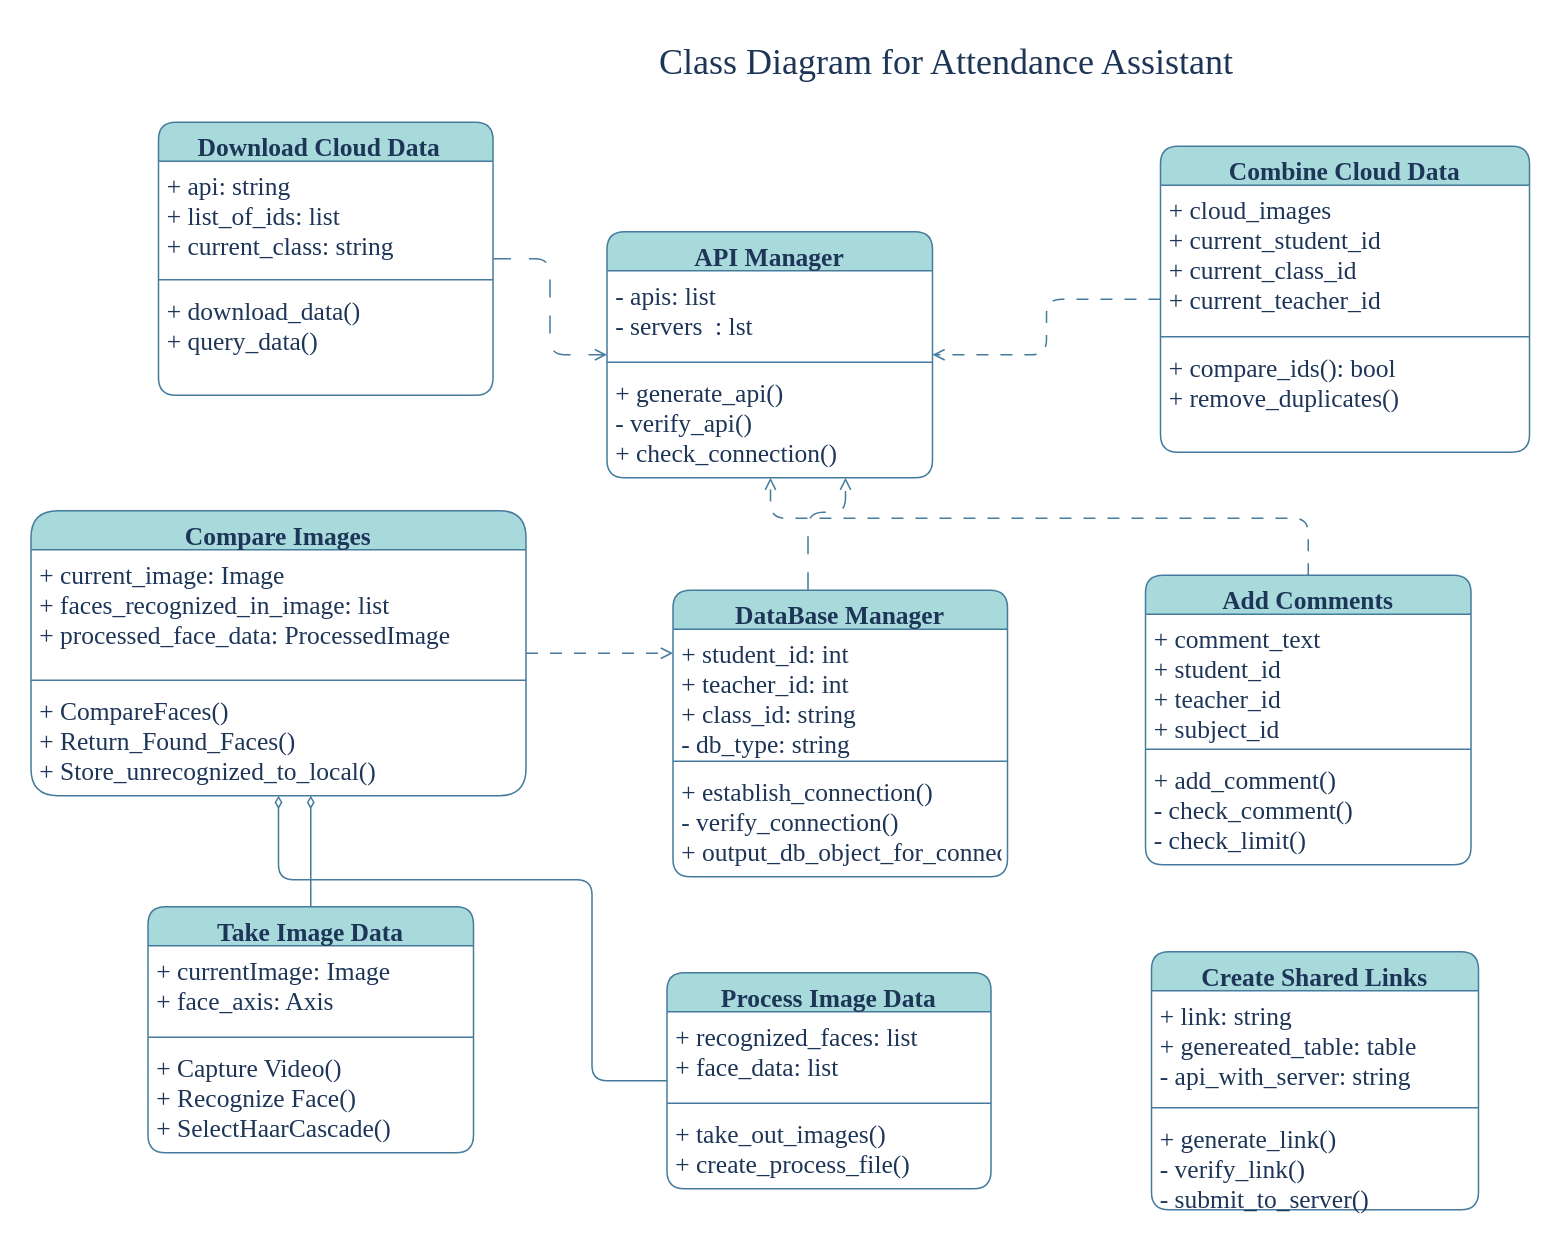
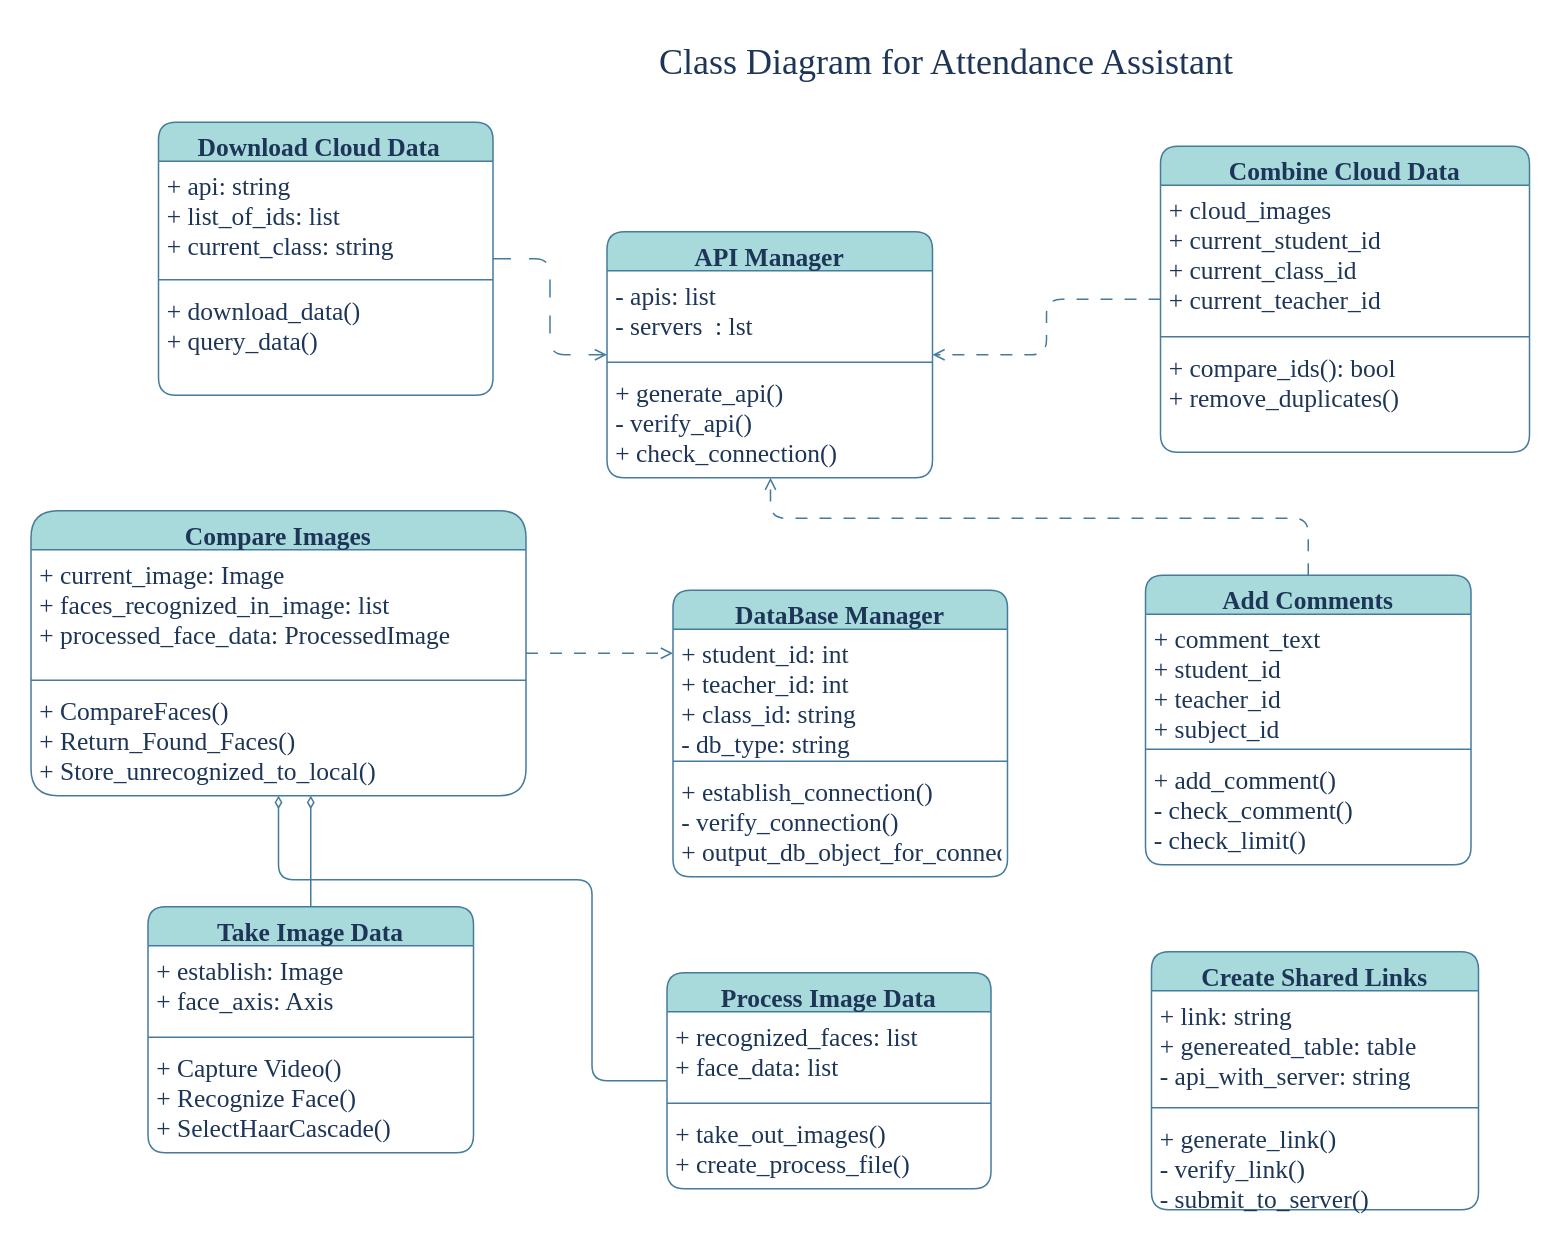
(845, 494) -> none
(296, 971) -> (268, 971)
